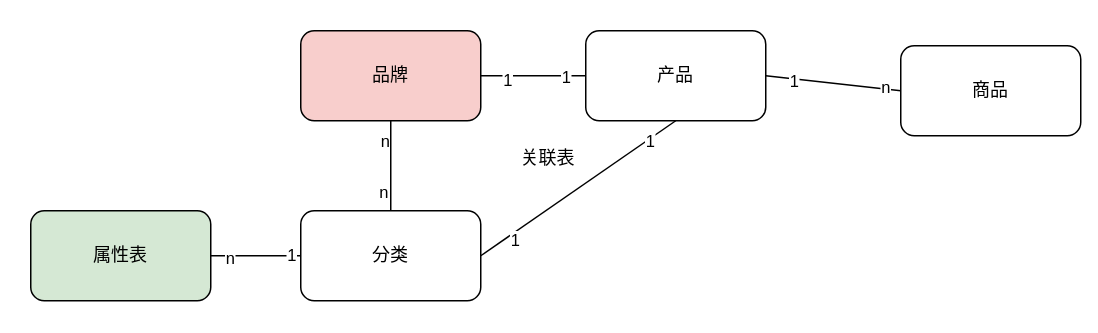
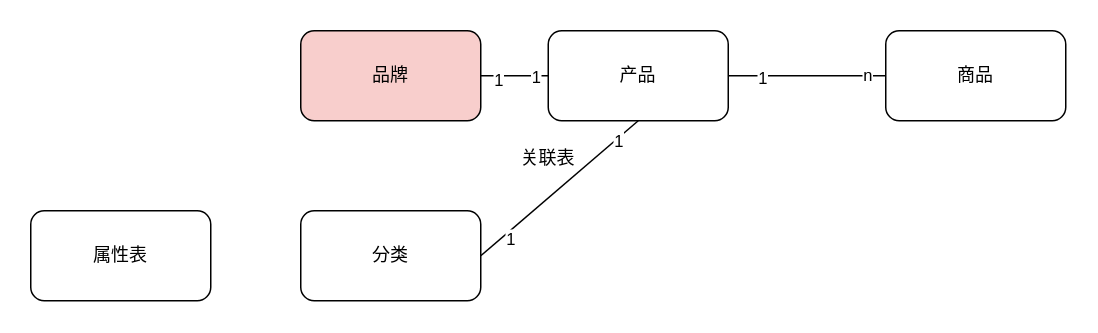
(676, 76) -> (638, 76)
(991, 91) -> (976, 76)
(391, 166) -> none
(121, 256) -> (121, 256)
(256, 256) -> none
